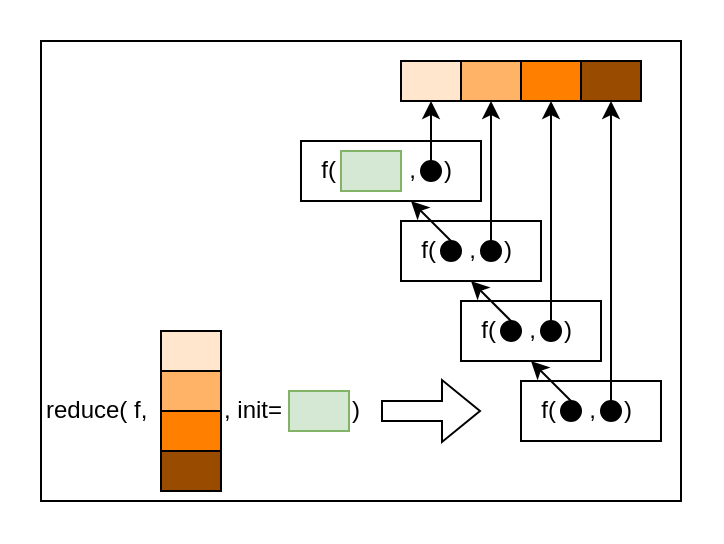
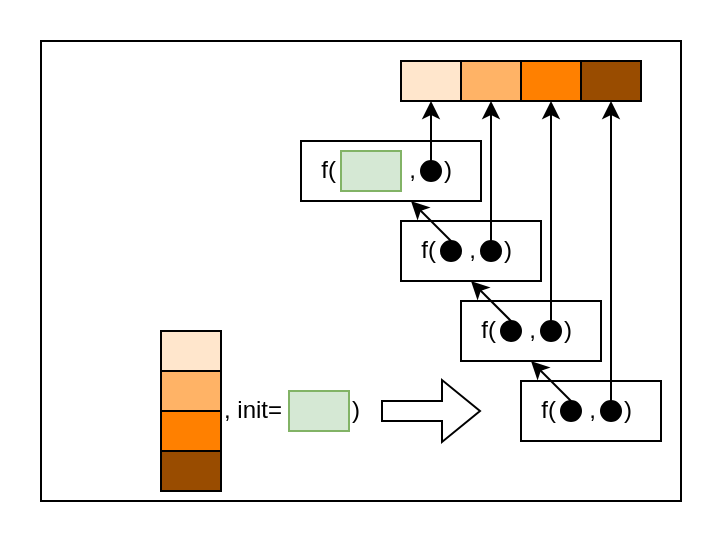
(101, 411) -> none
